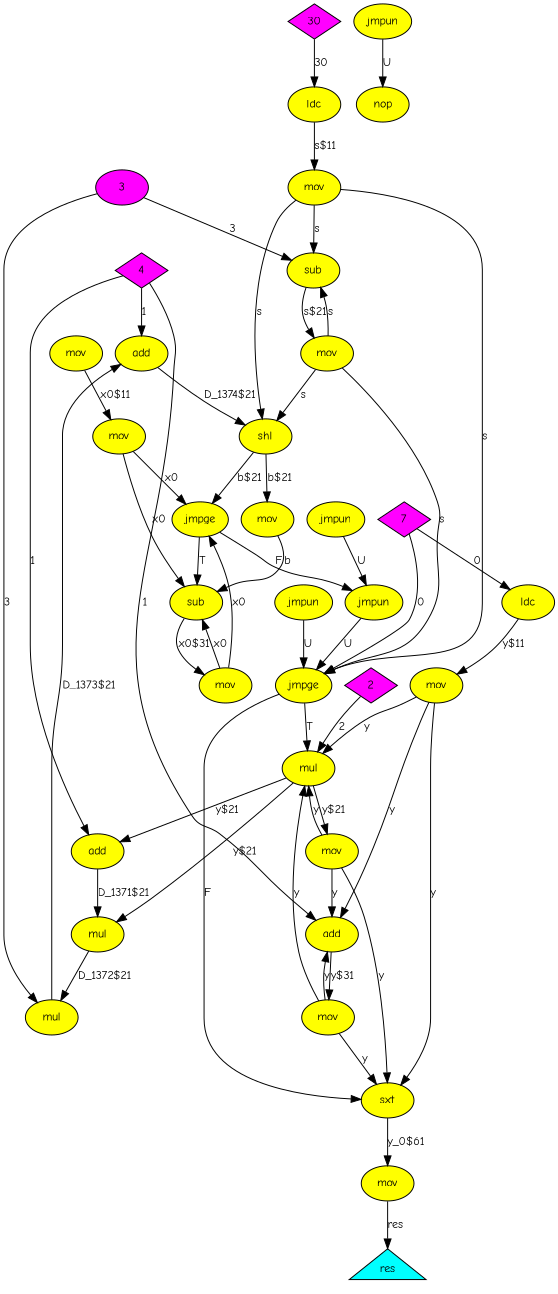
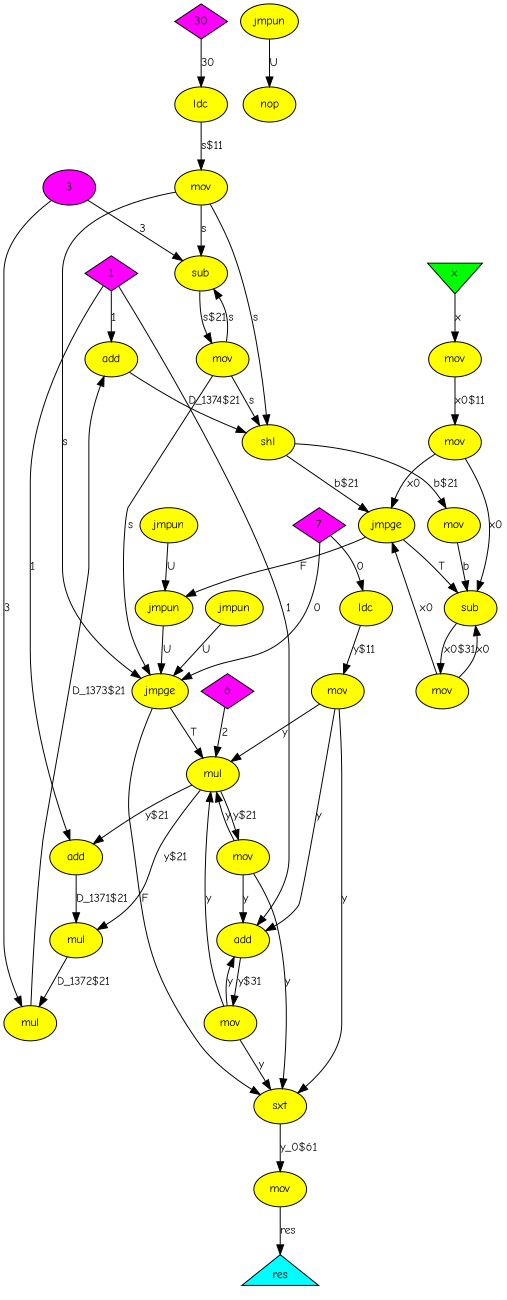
(142, 270) -> (111, 273)
none -> (455, 273)
(371, 685) -> (227, 691)
